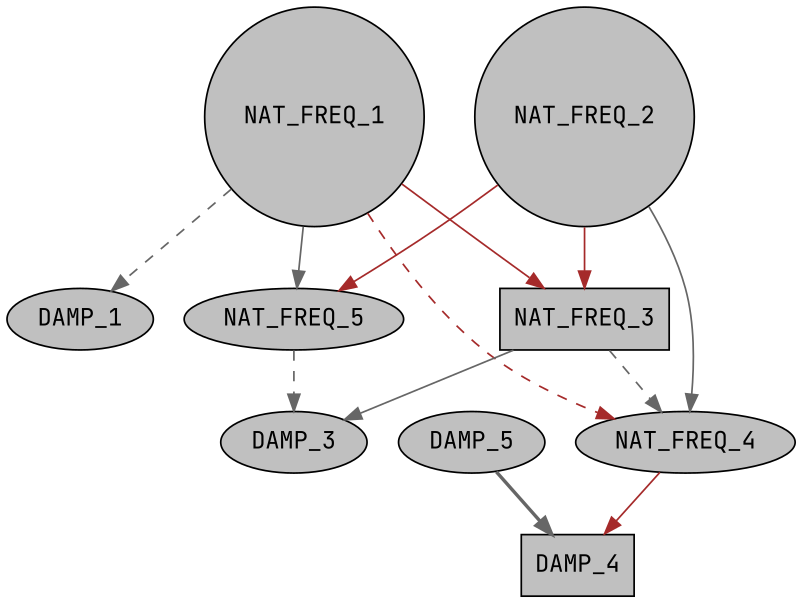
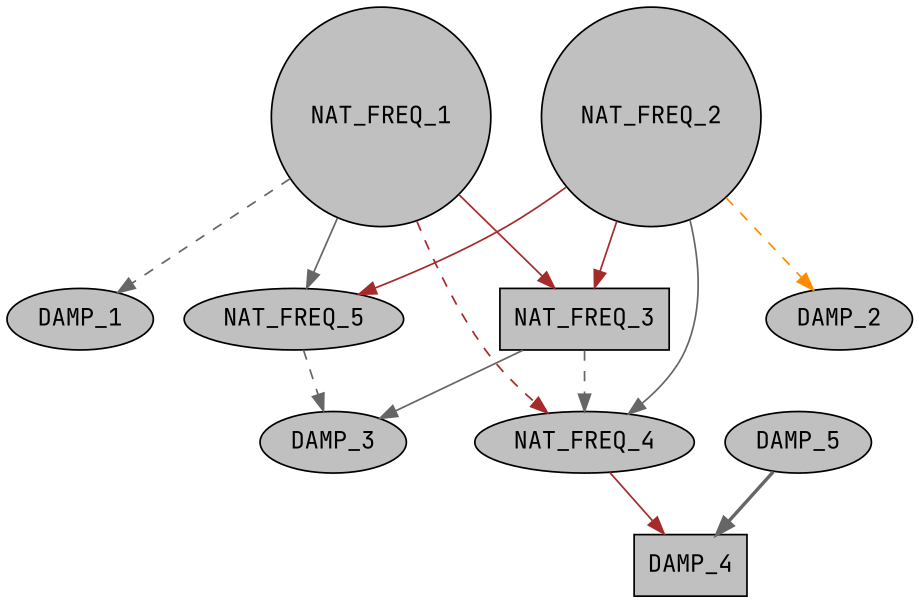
none -> (839, 319)
